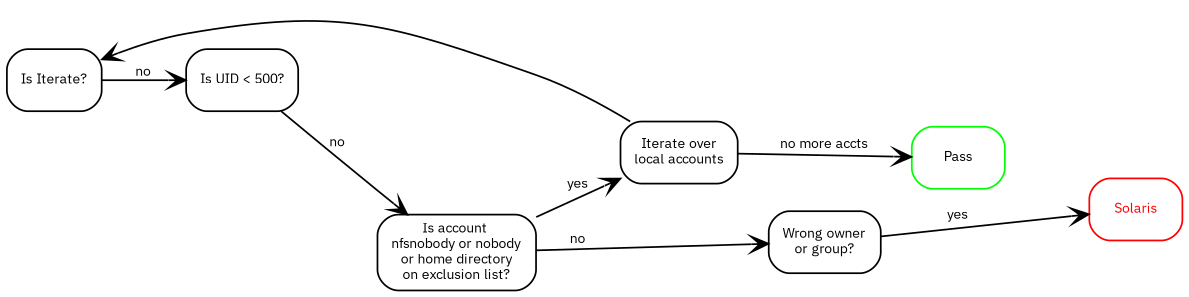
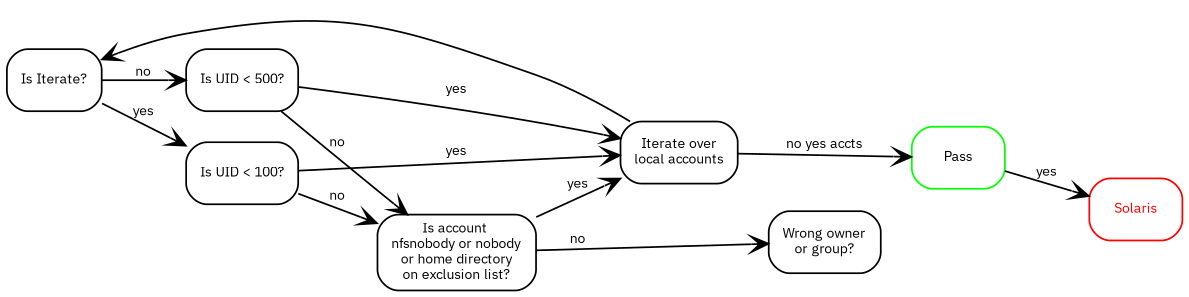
none -> (451, 108)
(825, 145) -> (825, 145)
none -> (242, 173)
(976, 226) -> (1038, 181)
